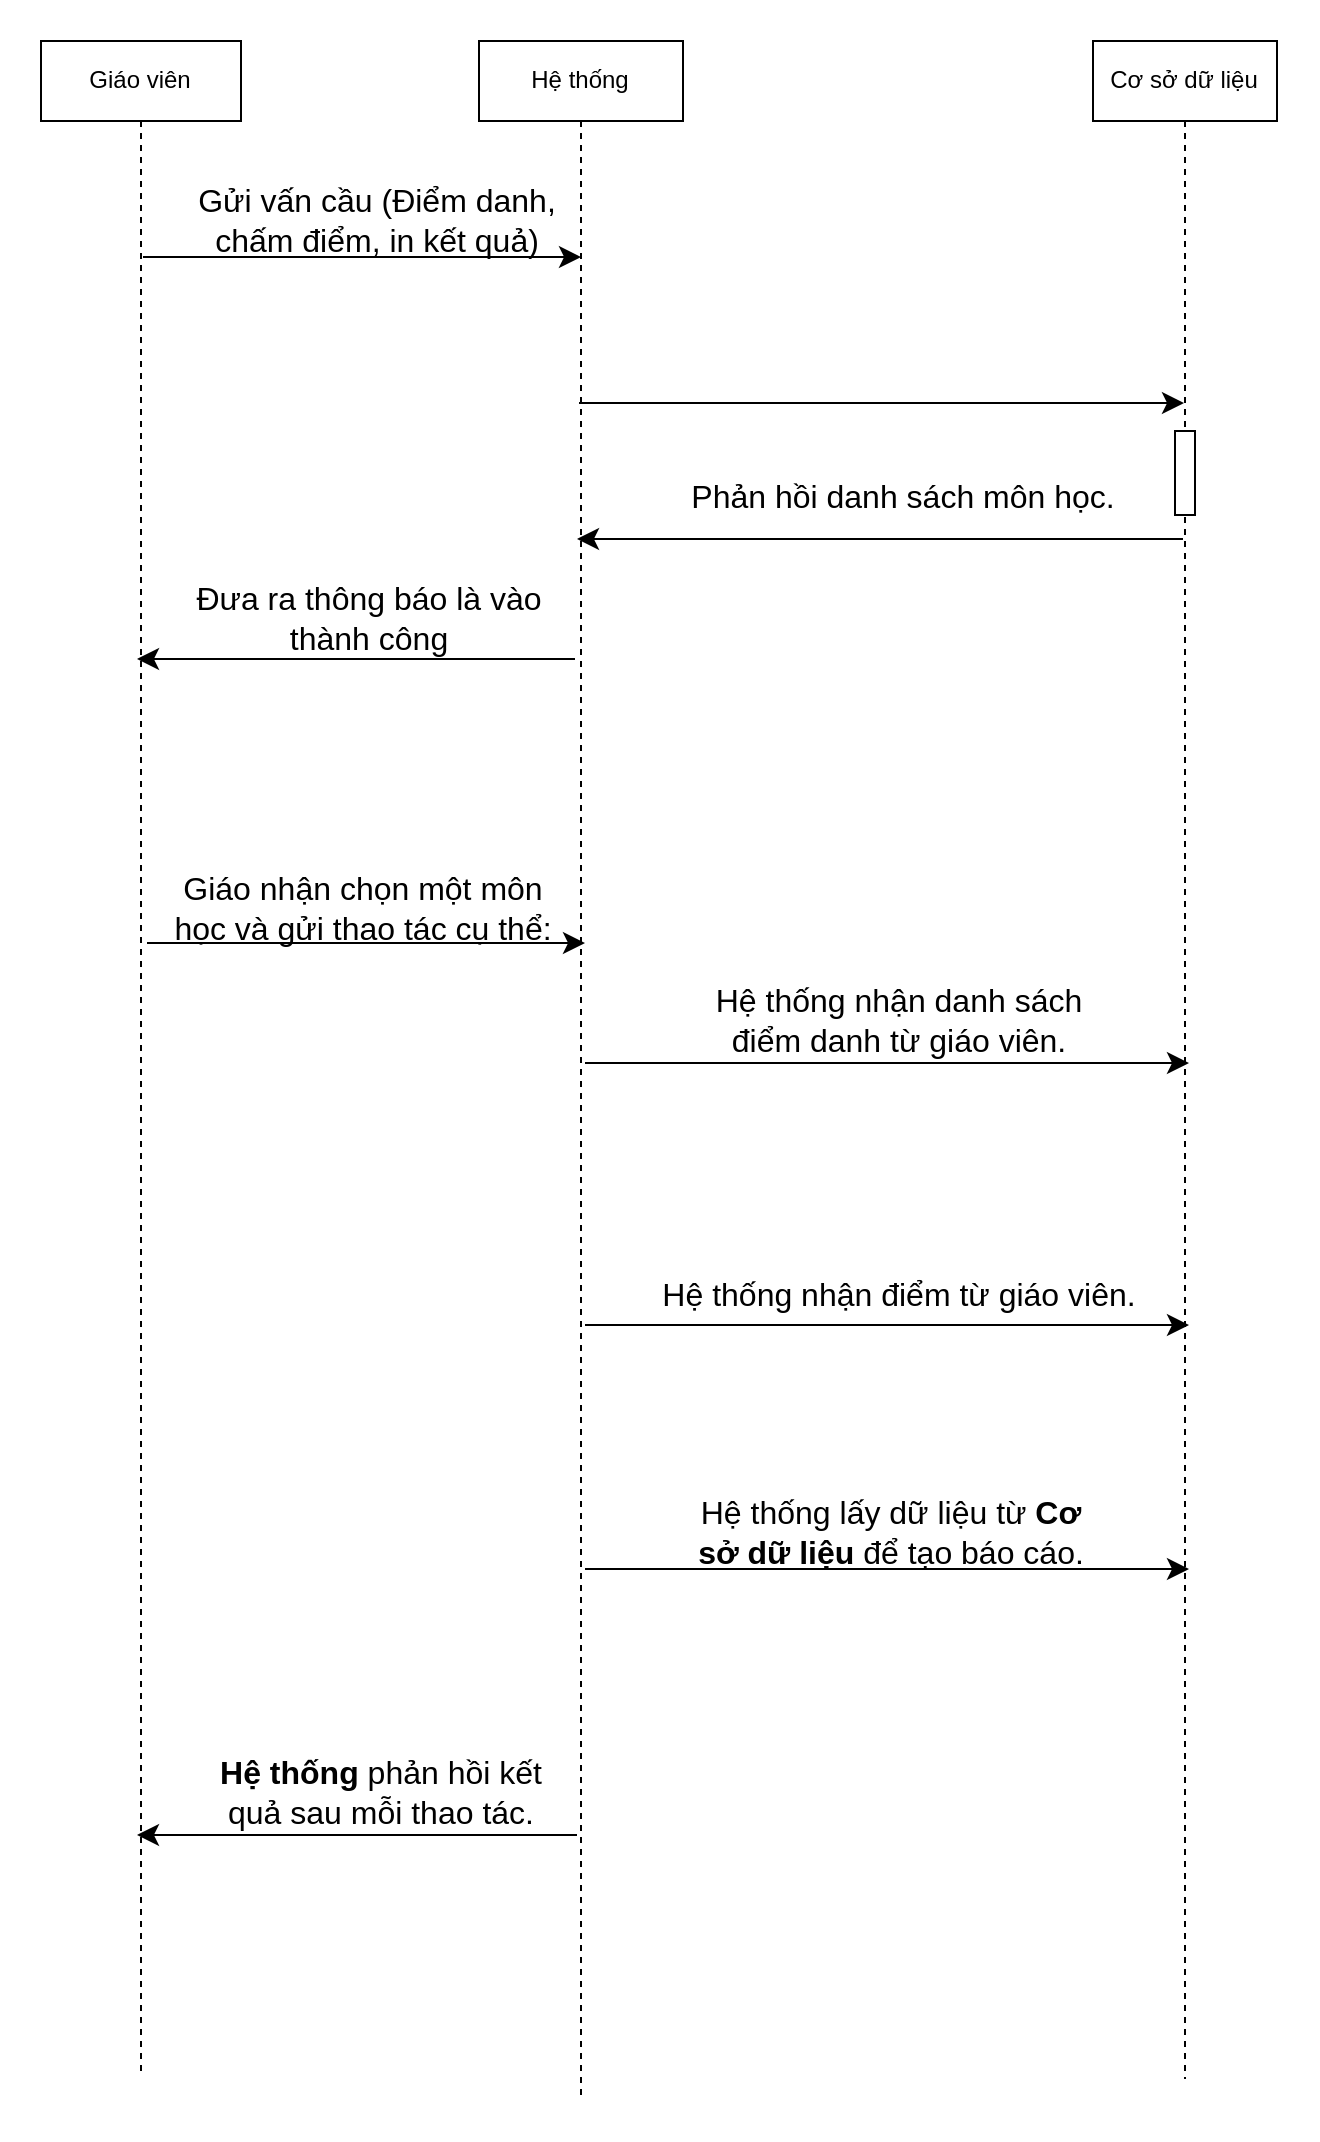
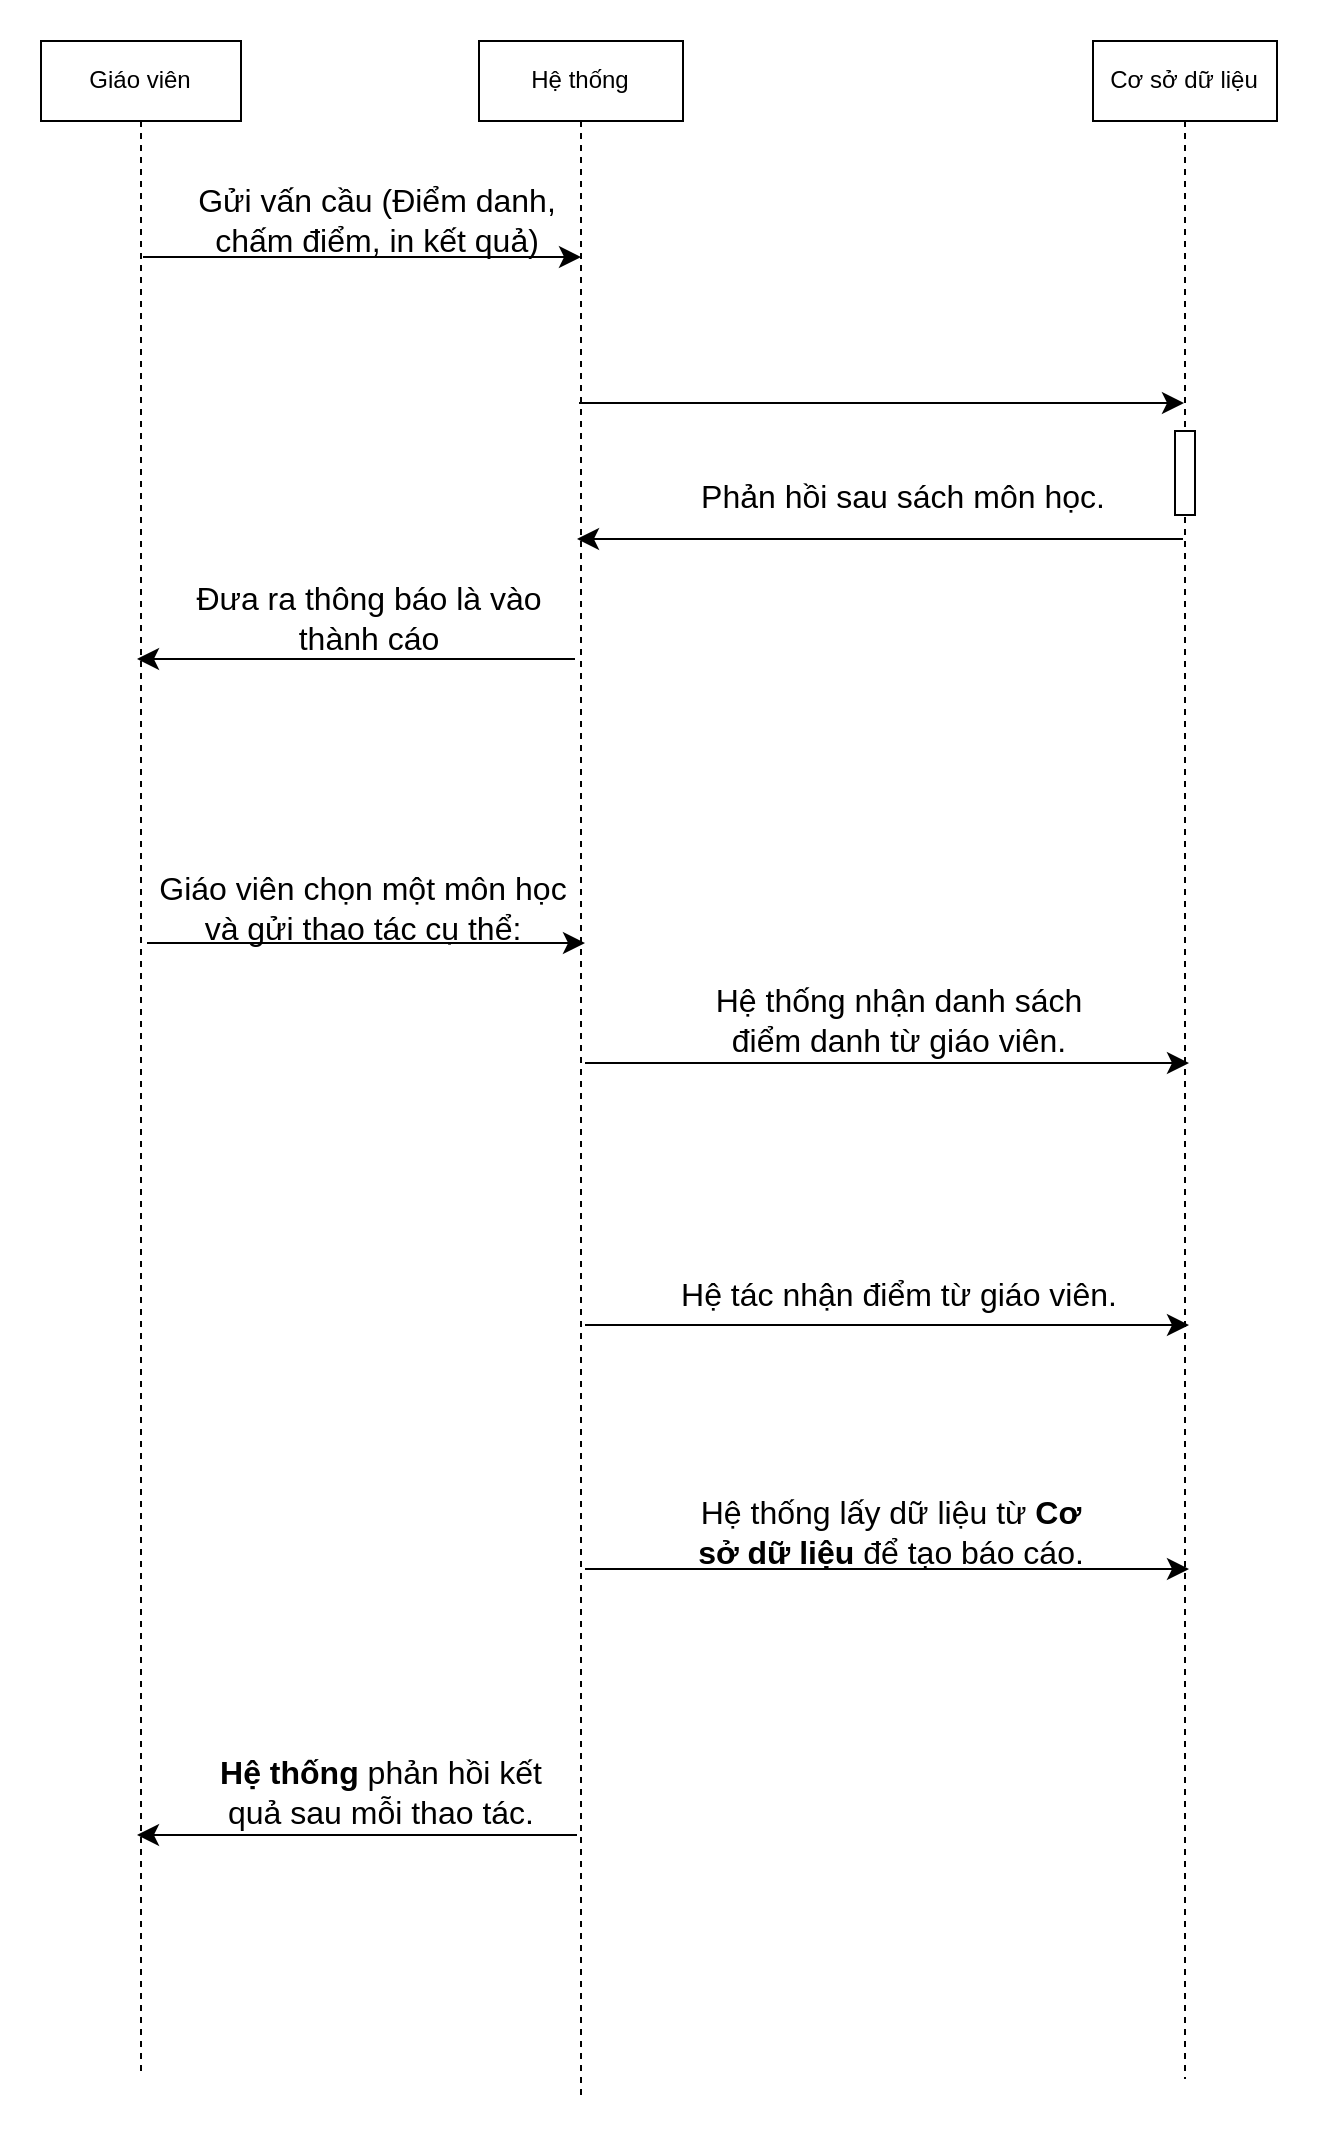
(904, 497) -> (904, 497)
(370, 619) -> (370, 619)
(364, 909) -> (364, 909)
(900, 1295) -> (900, 1295)
